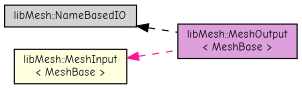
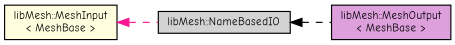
(158, 53) -> (144, 22)
